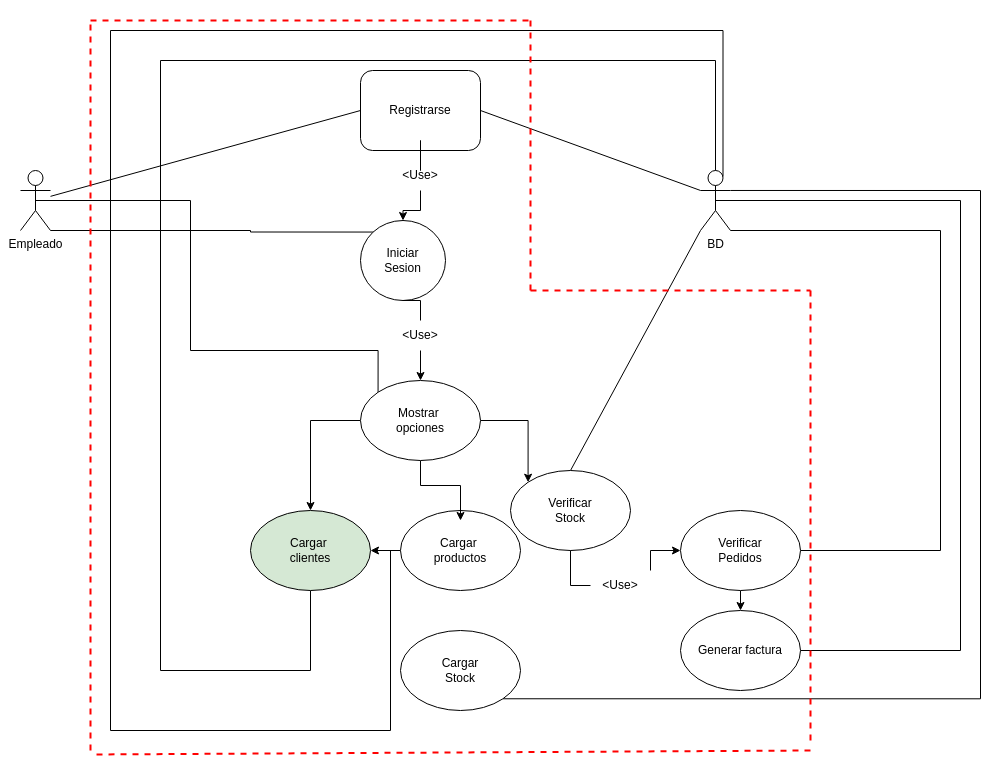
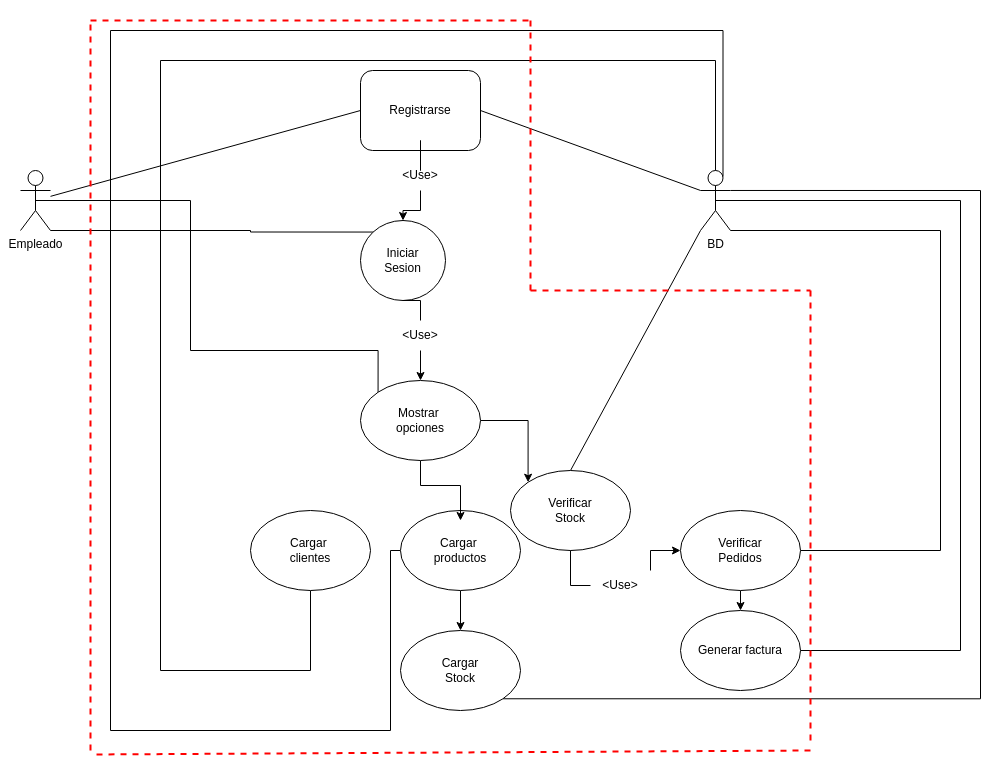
(311, 437) -> none
(311, 551) -> (311, 551)
(388, 551) -> (461, 607)
